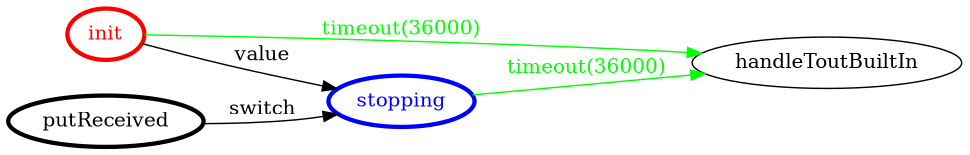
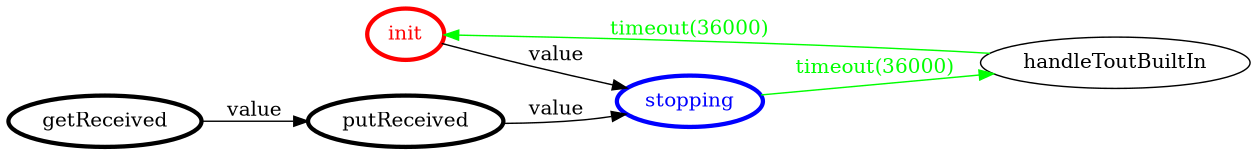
(416, 41) -> (725, 42)
(262, 109) -> (557, 109)
none -> (105, 121)
